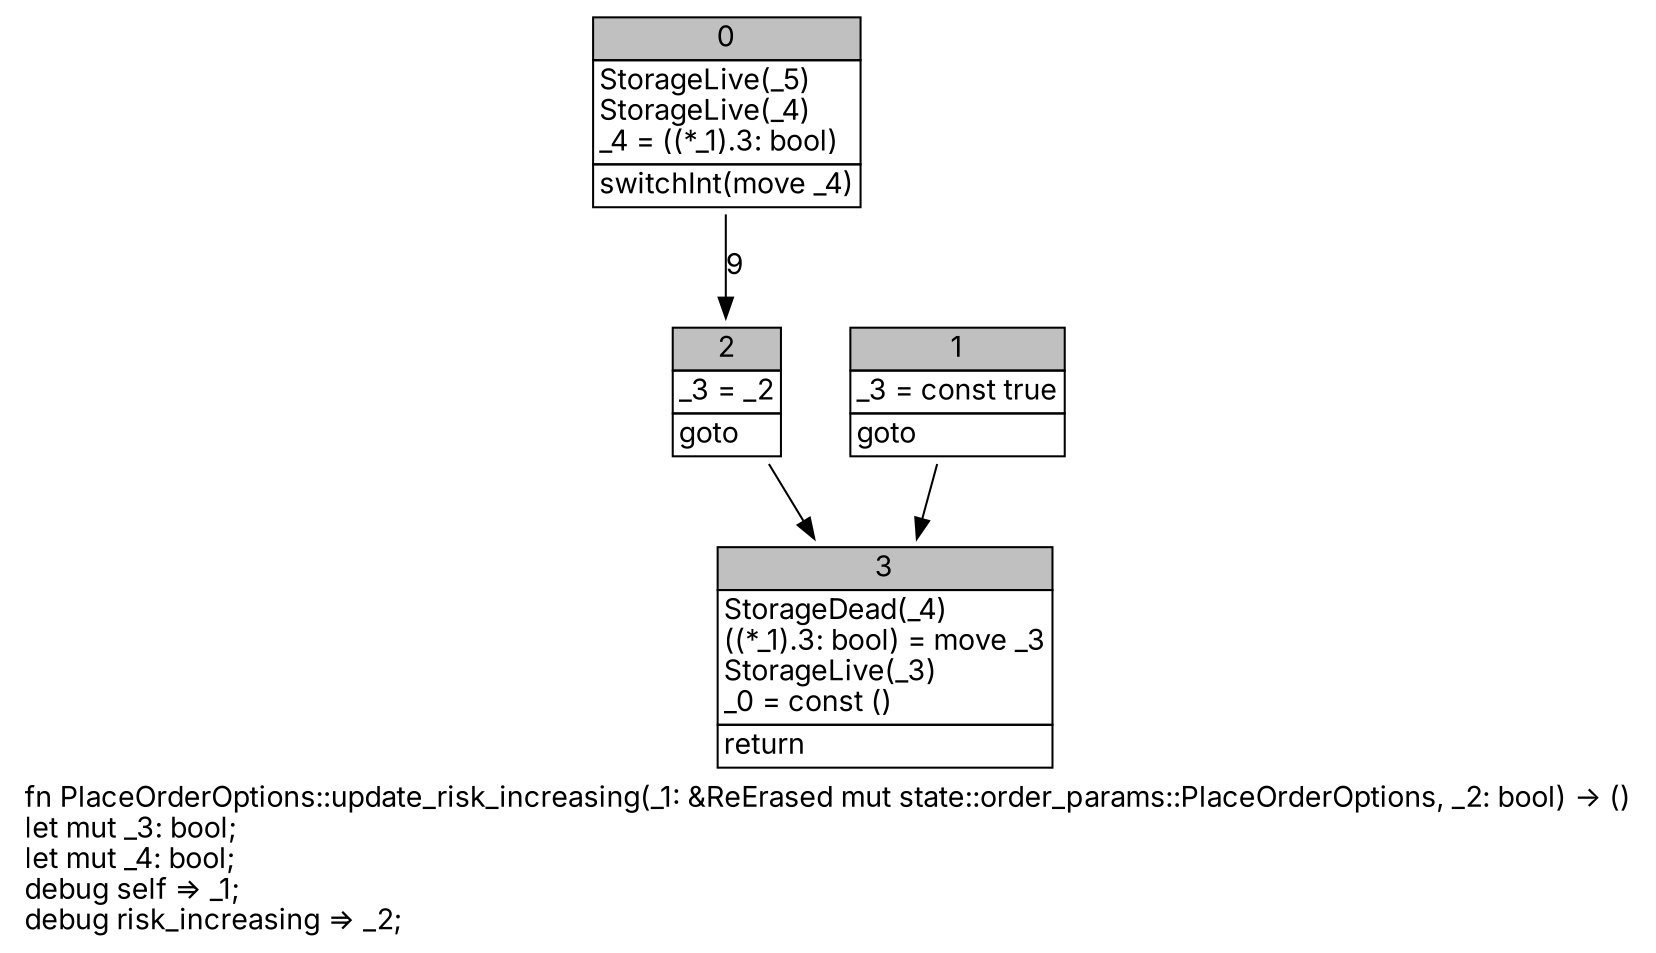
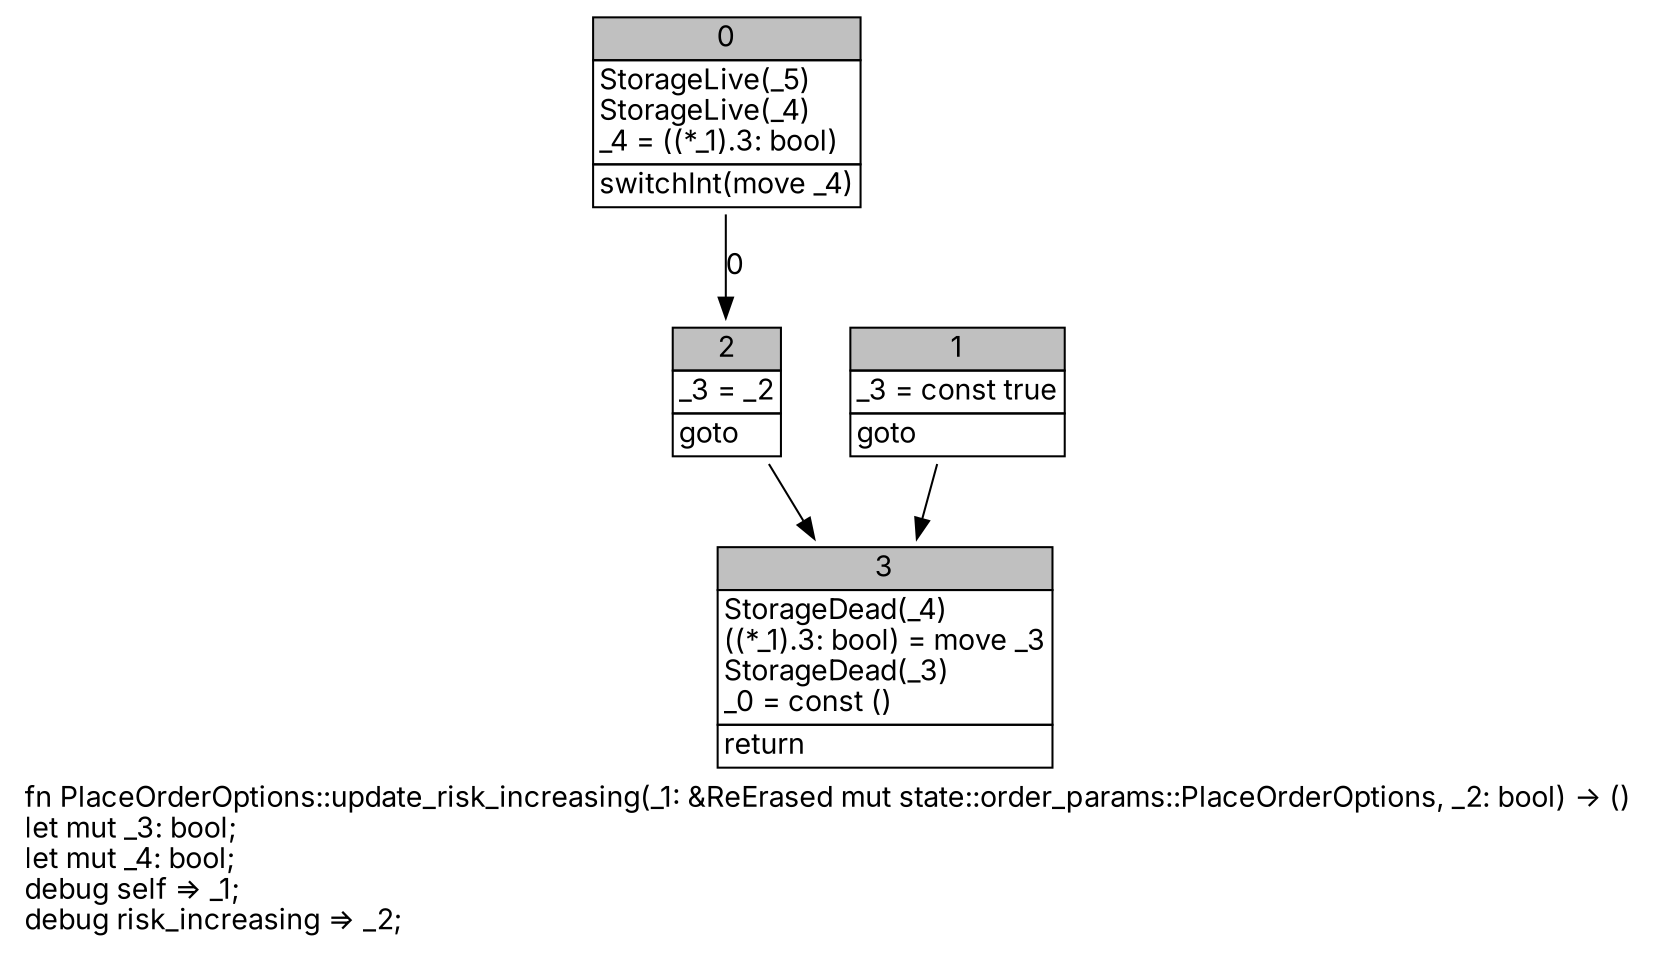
(736, 266) -> (736, 266)
(831, 672) -> (837, 672)
